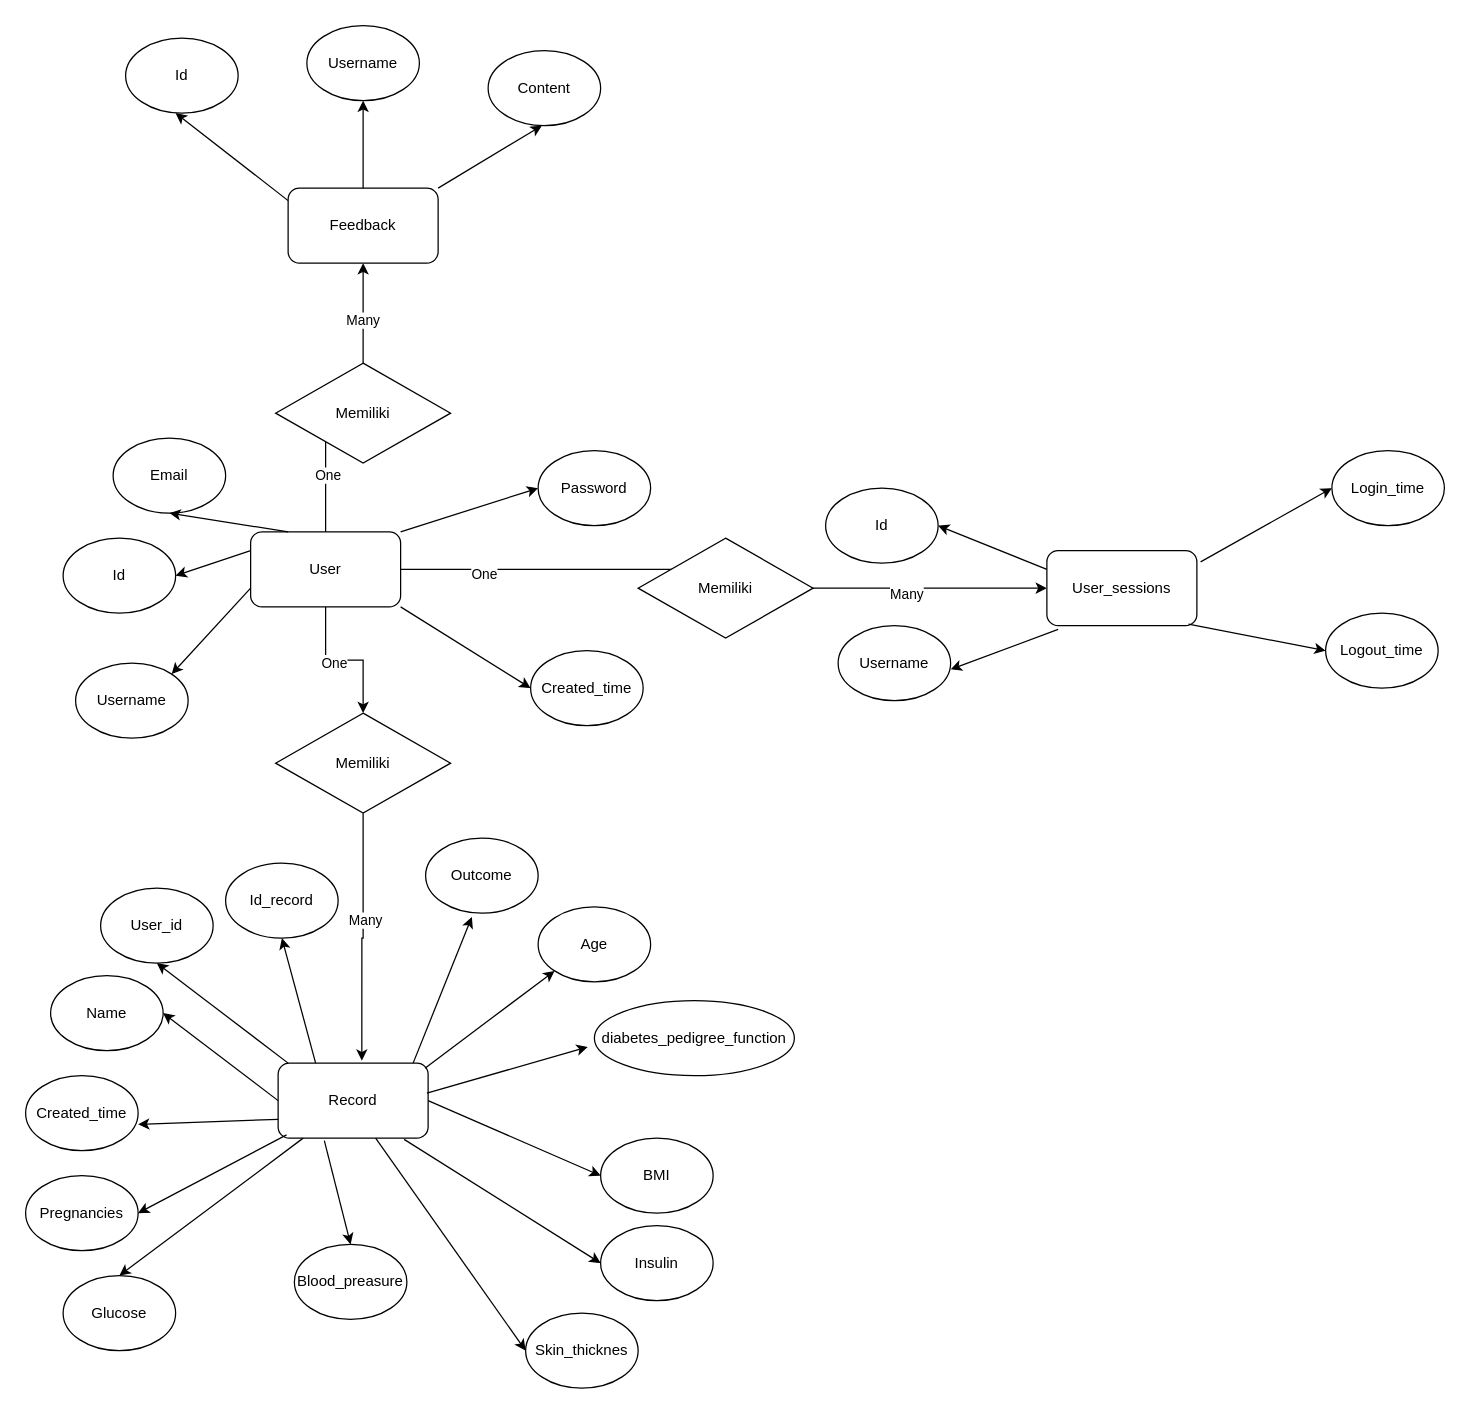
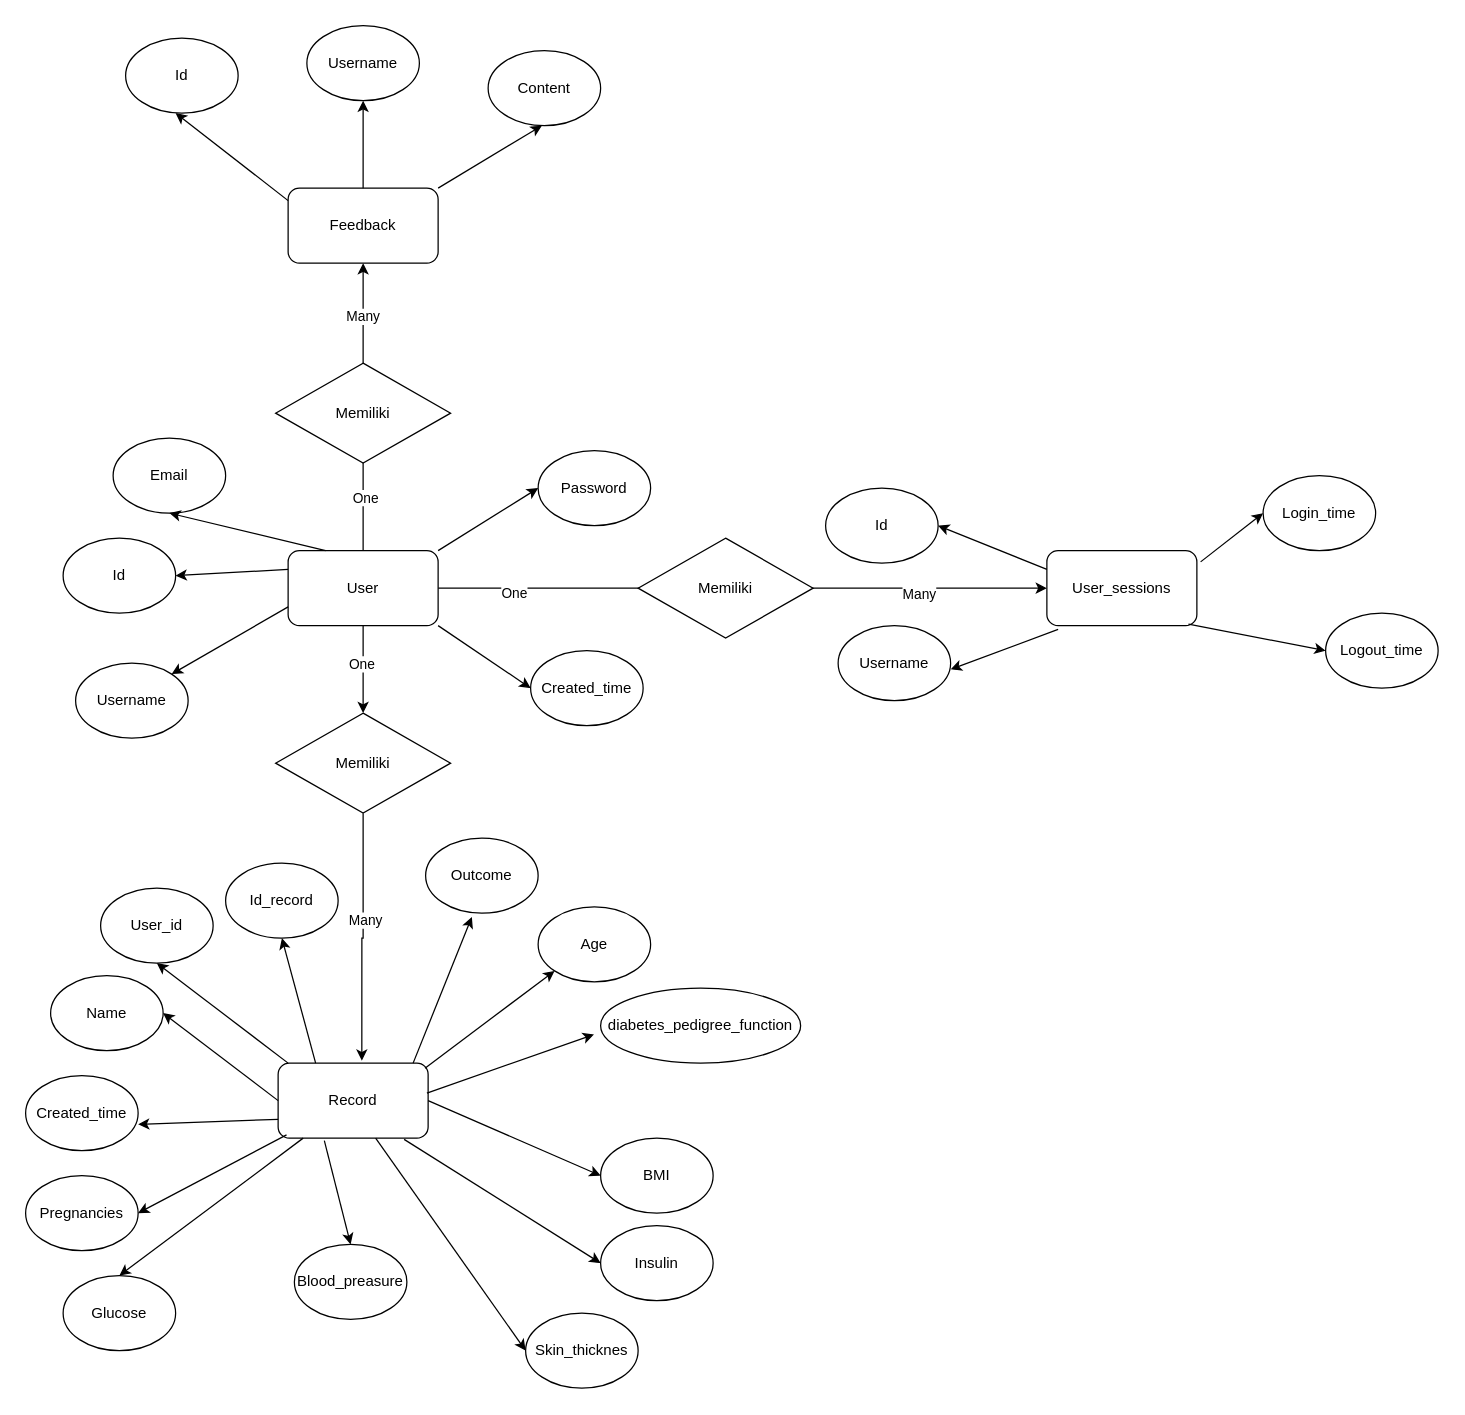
(1388, 488) -> (1319, 513)
(326, 569) -> (363, 588)
(694, 1038) -> (701, 1026)
